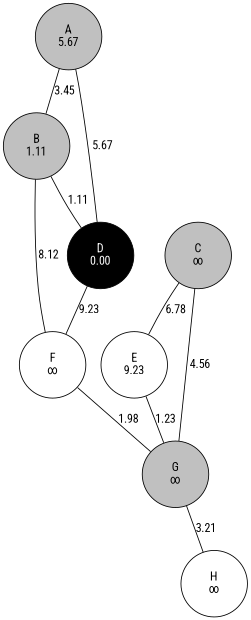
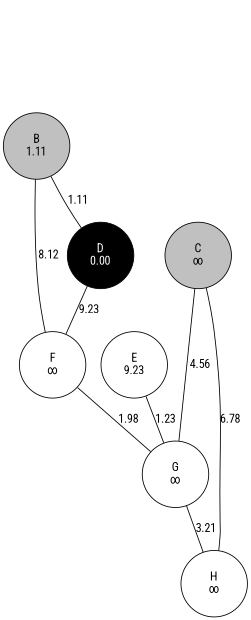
(69, 37) -> none
(163, 308) -> (220, 419)
(175, 474) -> (175, 474)
